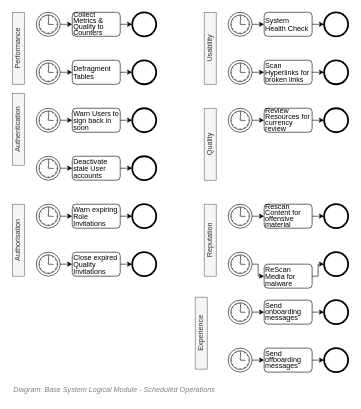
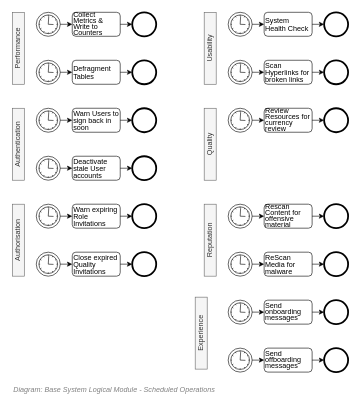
(97, 24) -> (97, 24)
(18, 129) -> (18, 144)
(288, 276) -> (288, 264)
